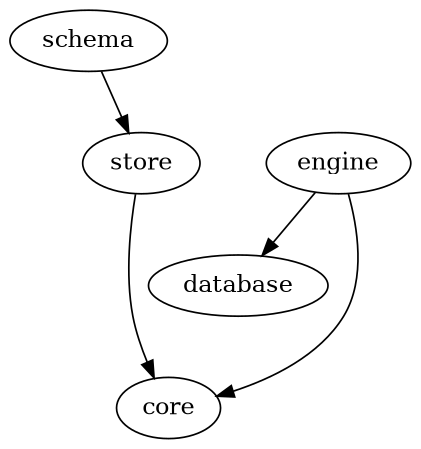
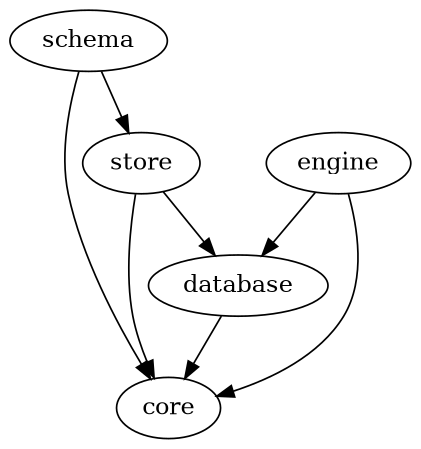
none -> (184, 217)
none -> (76, 224)
none -> (207, 340)
